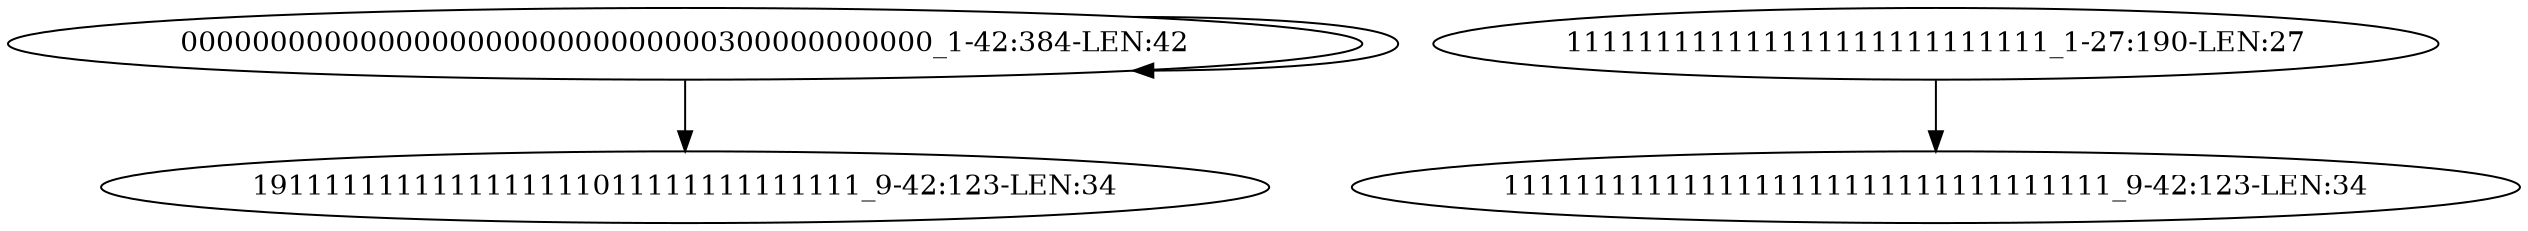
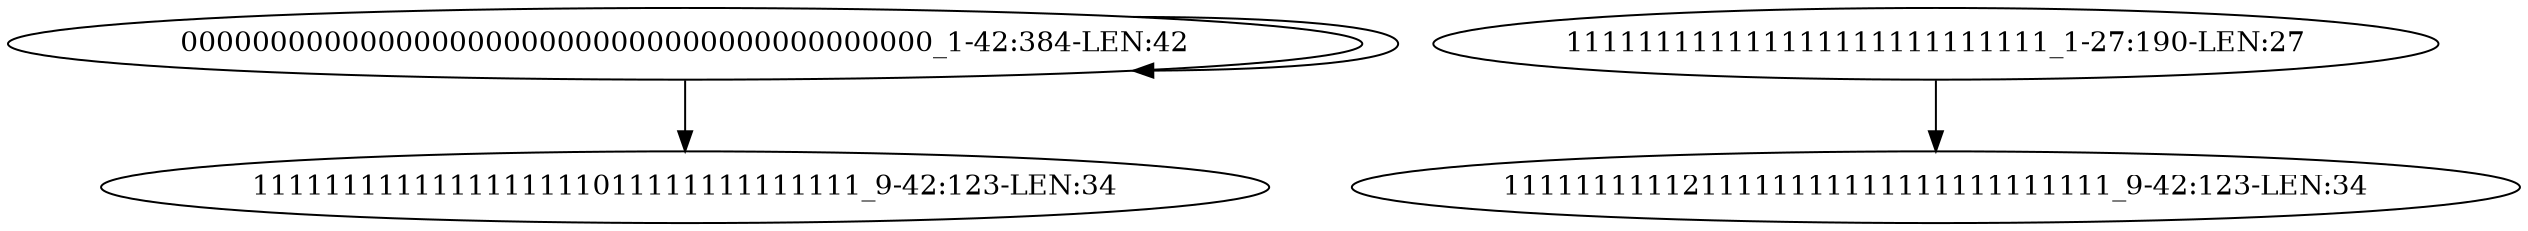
(685, 44) -> (685, 44)
(685, 187) -> (685, 187)
(1936, 187) -> (1936, 187)
